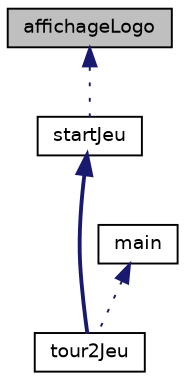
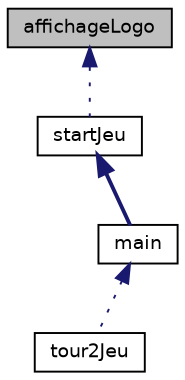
(80, 254) -> (118, 199)
